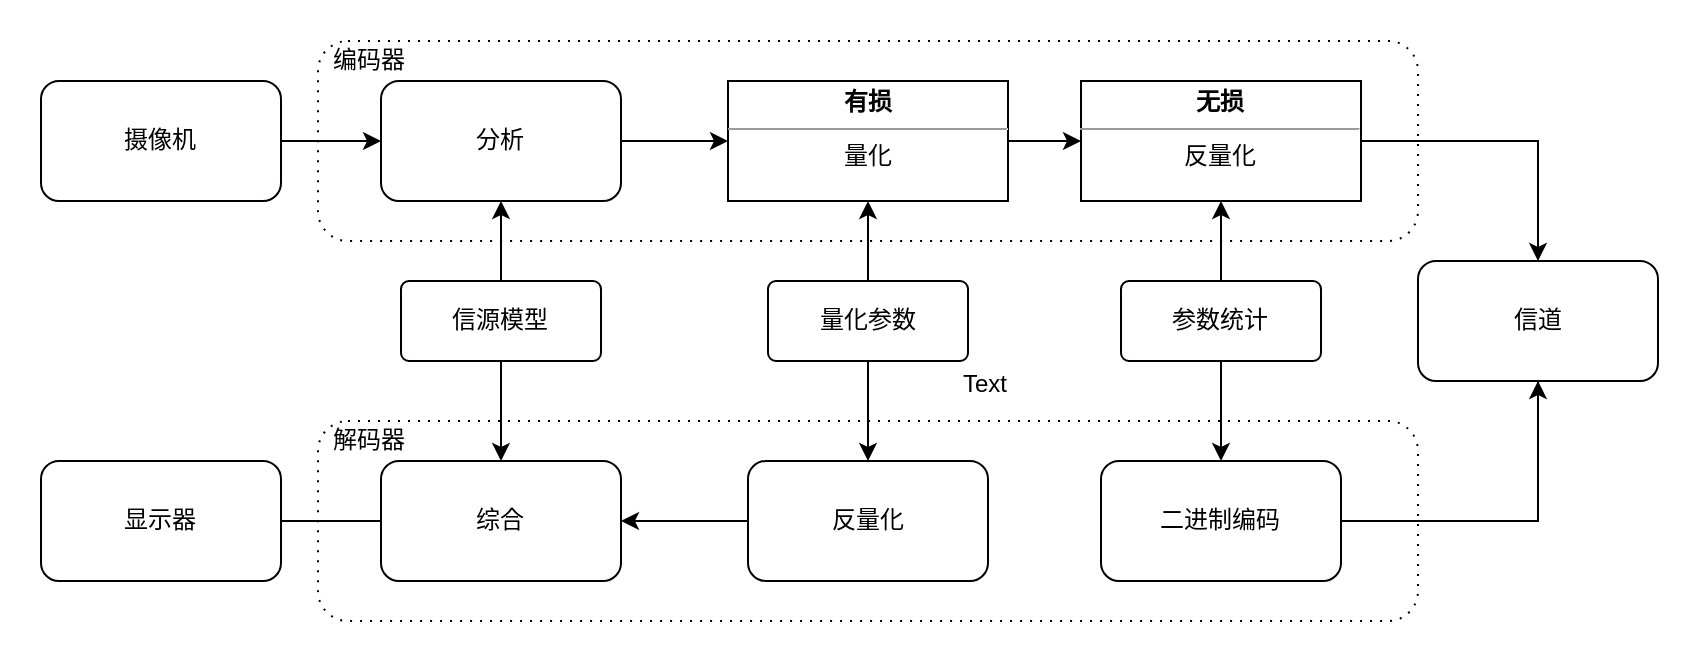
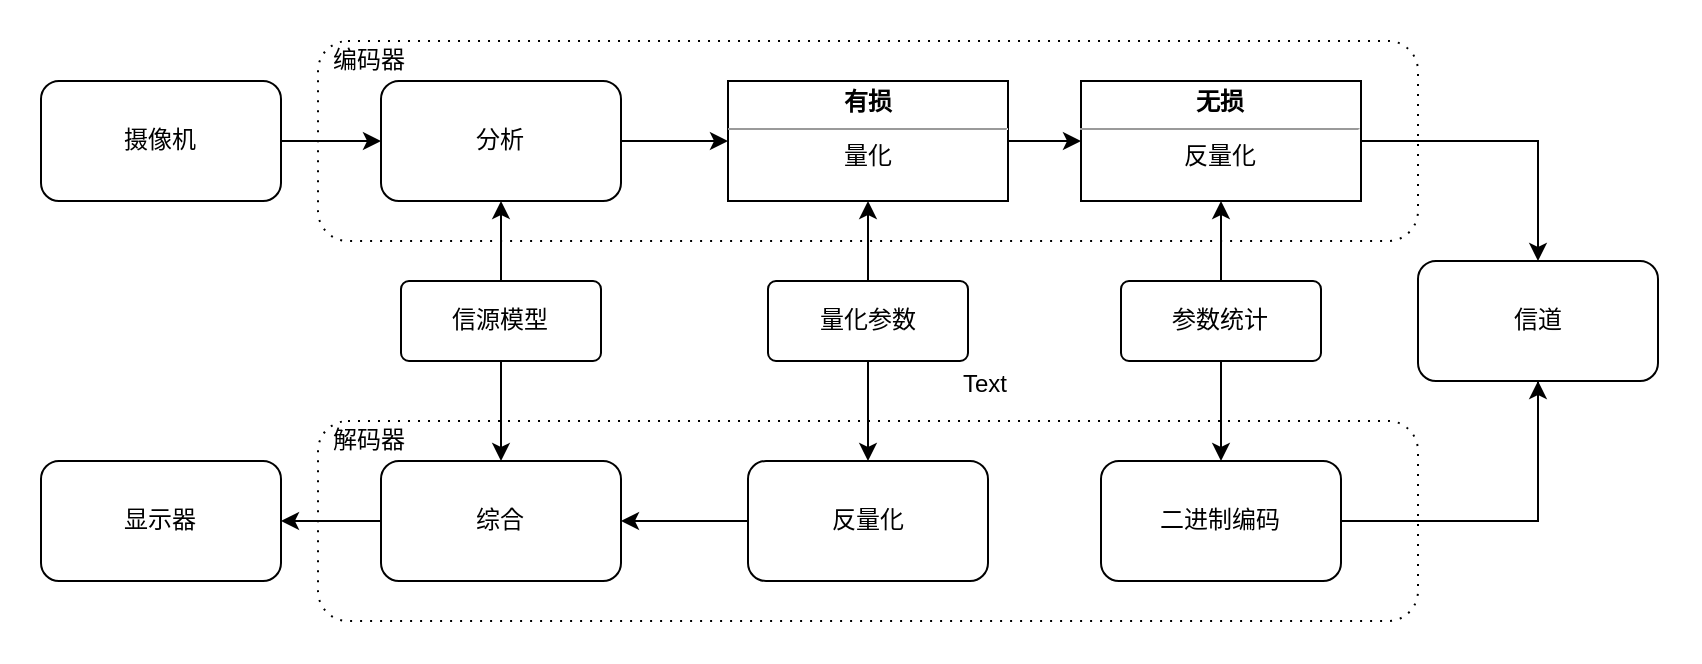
(290, 521) -> (296, 521)
